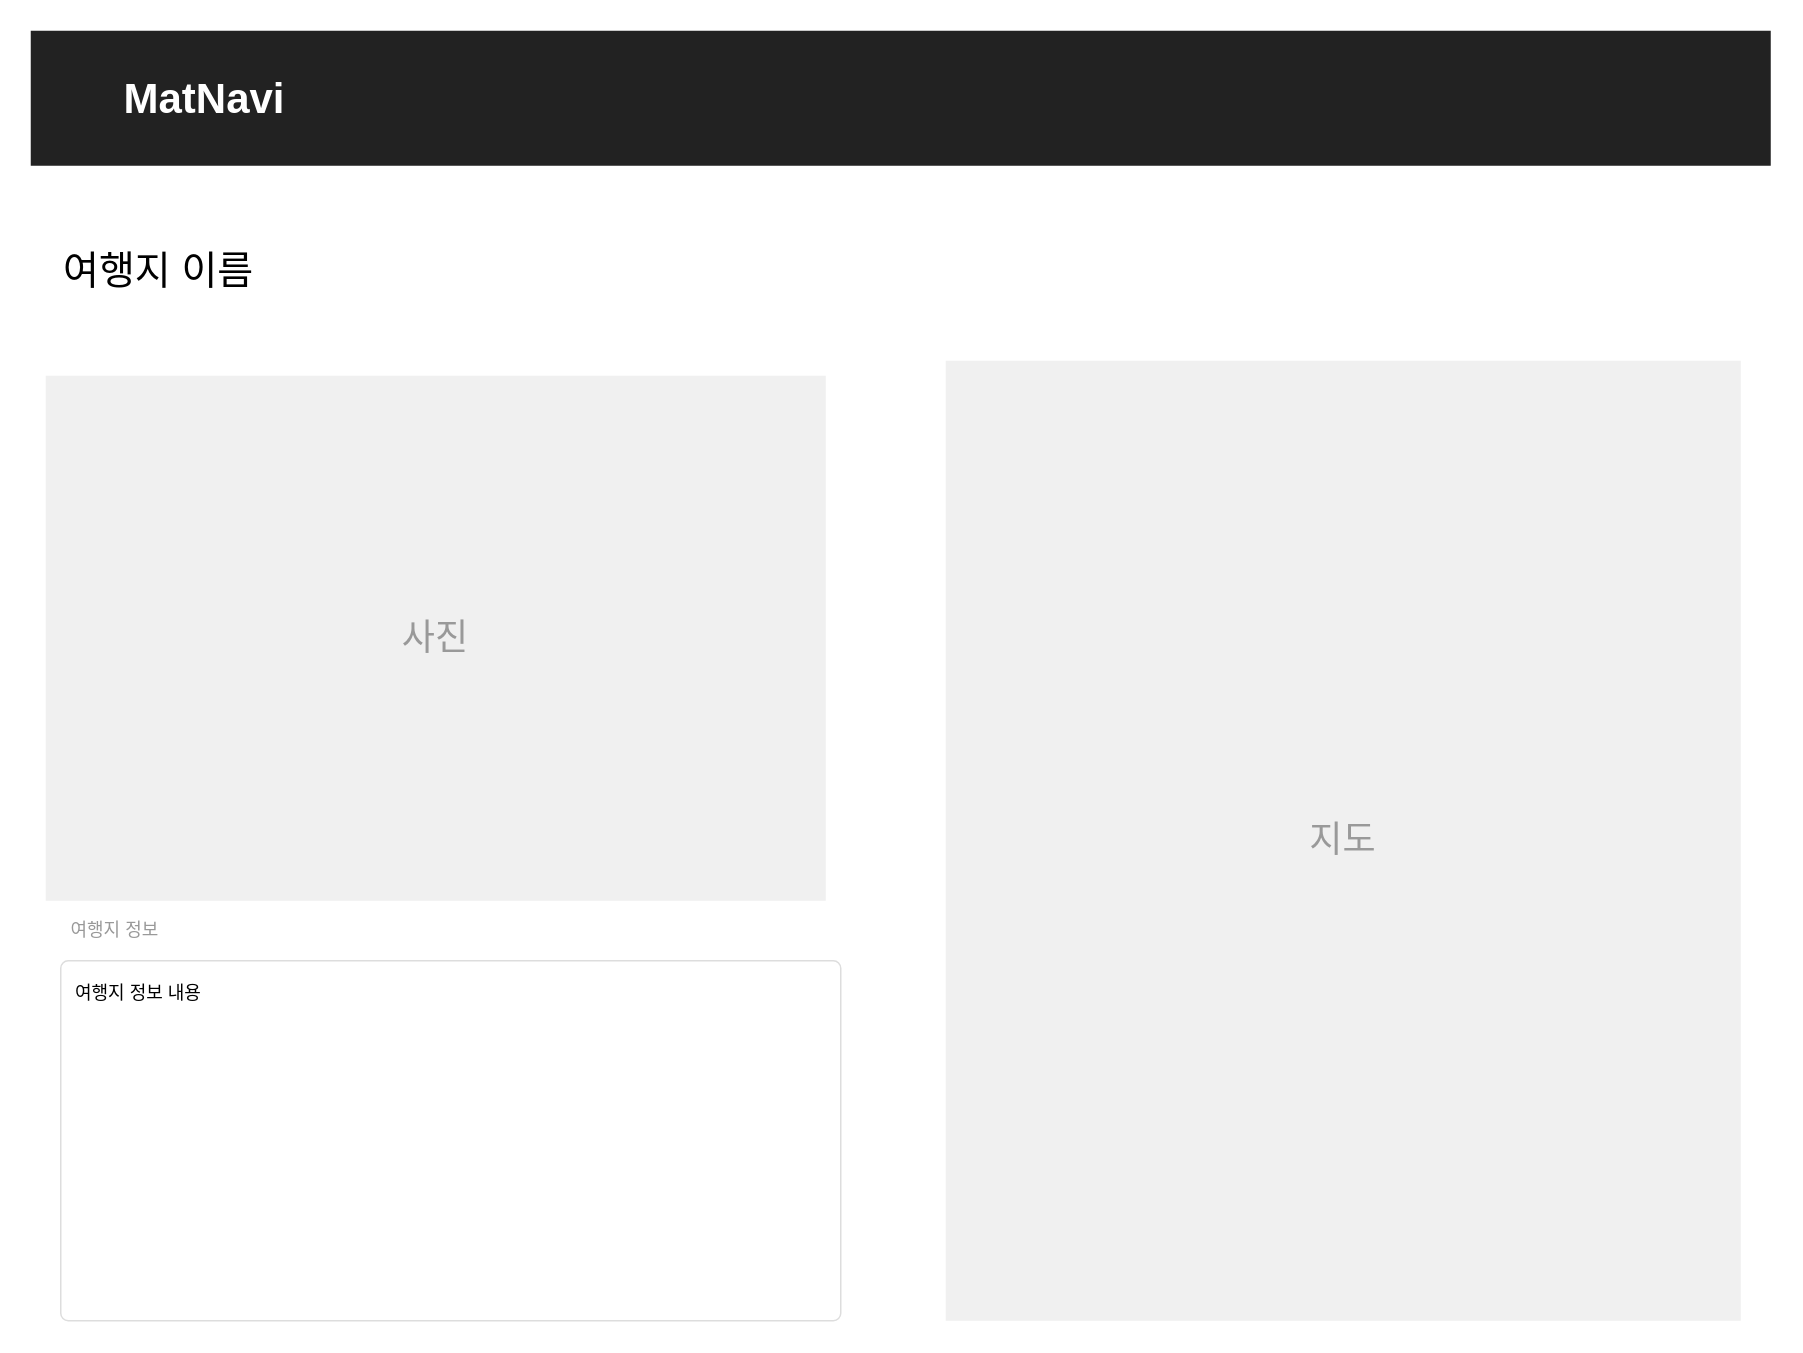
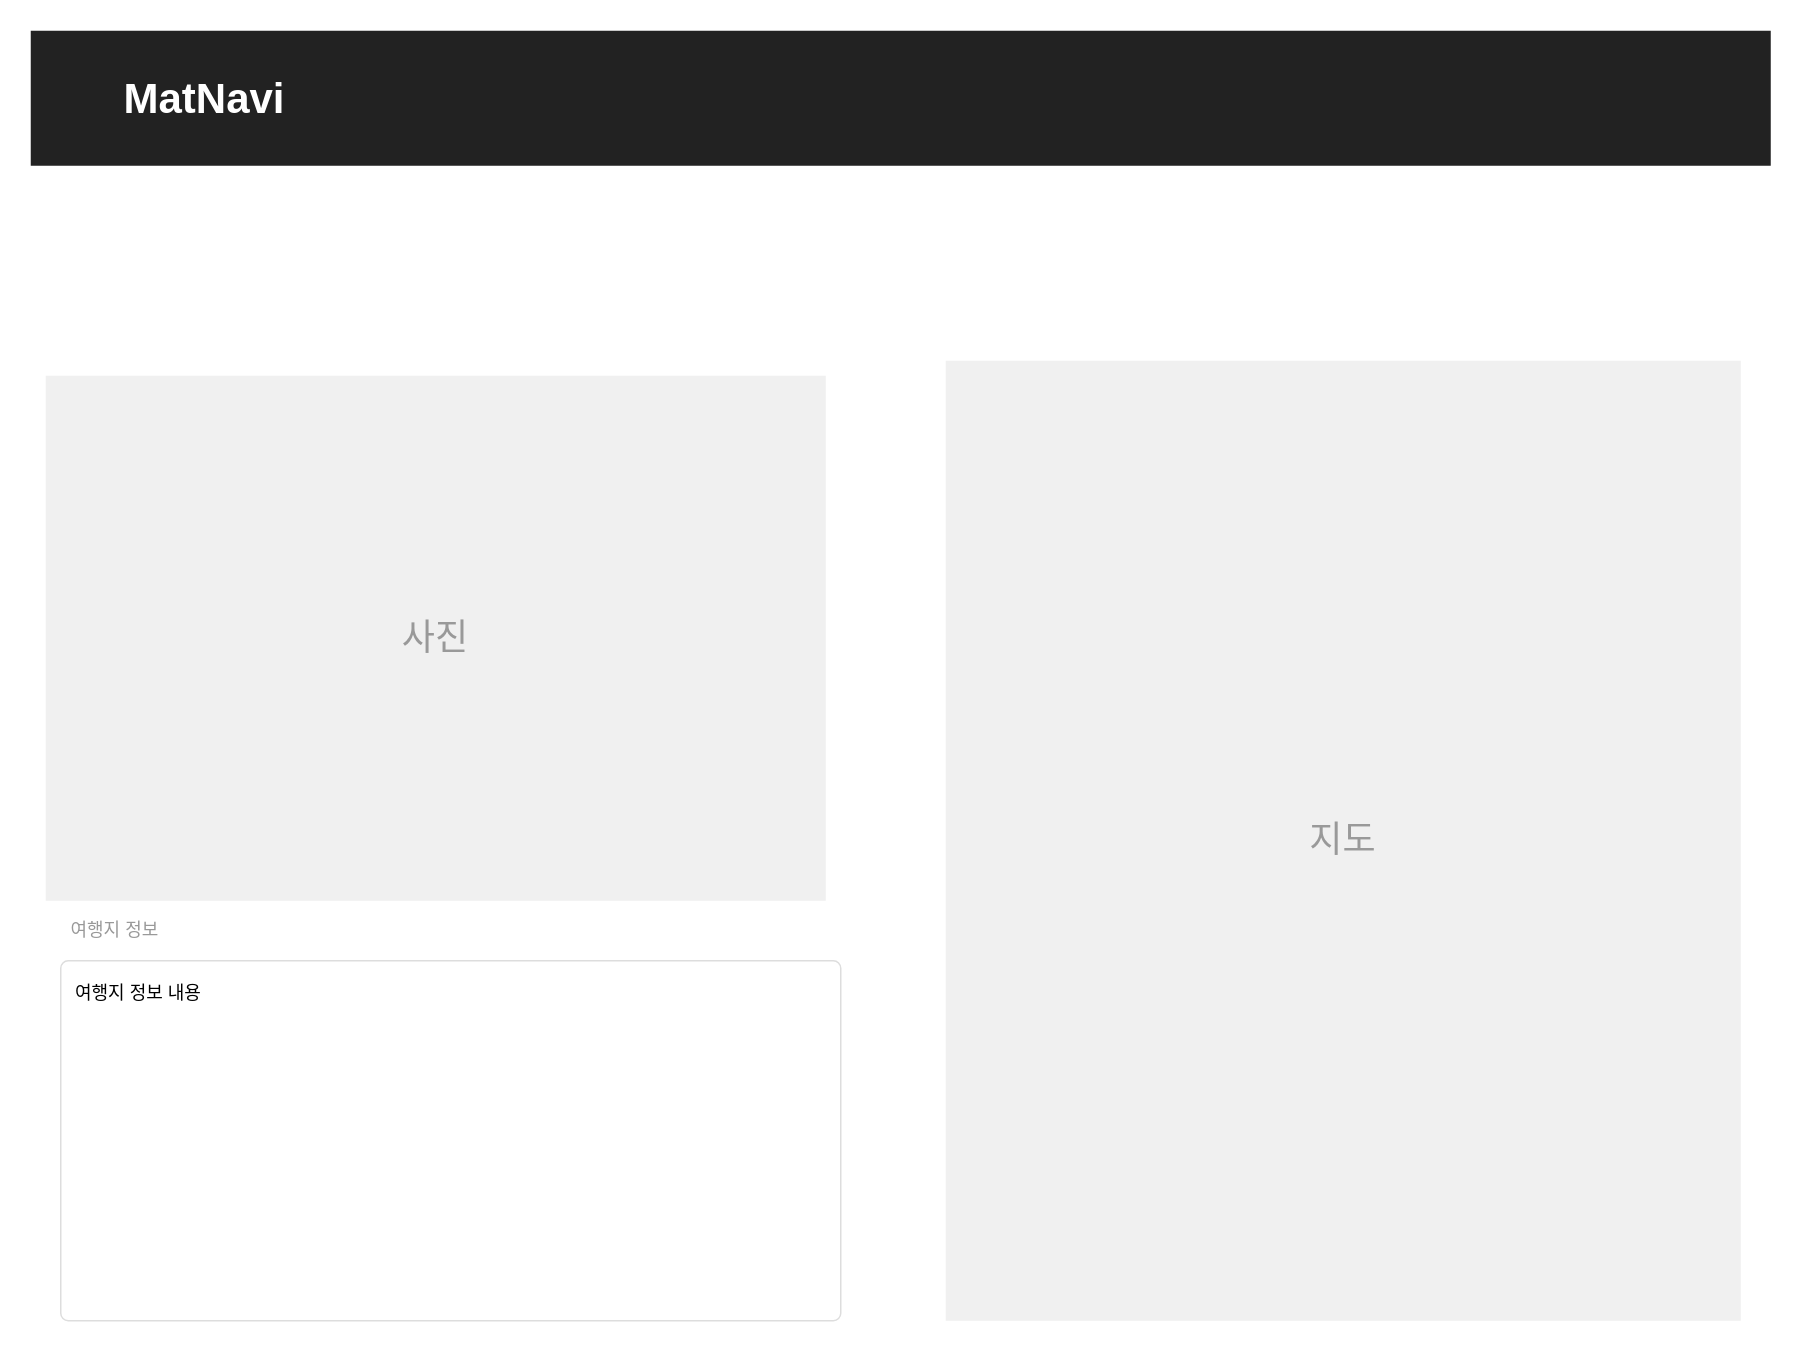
(286, 271) -> none
